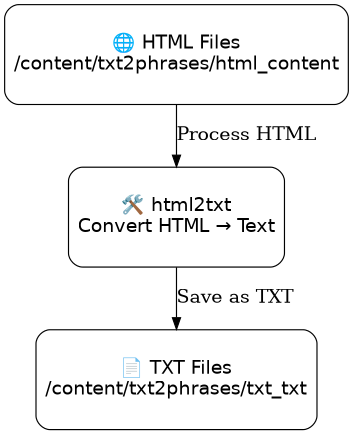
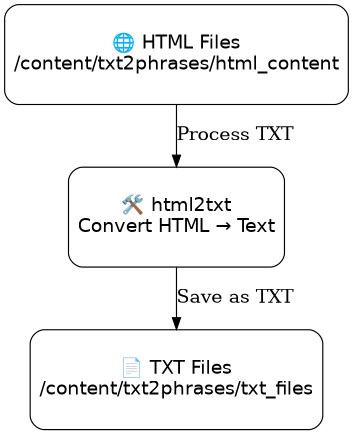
(247, 136) -> (235, 136)
(176, 380) -> (176, 380)
